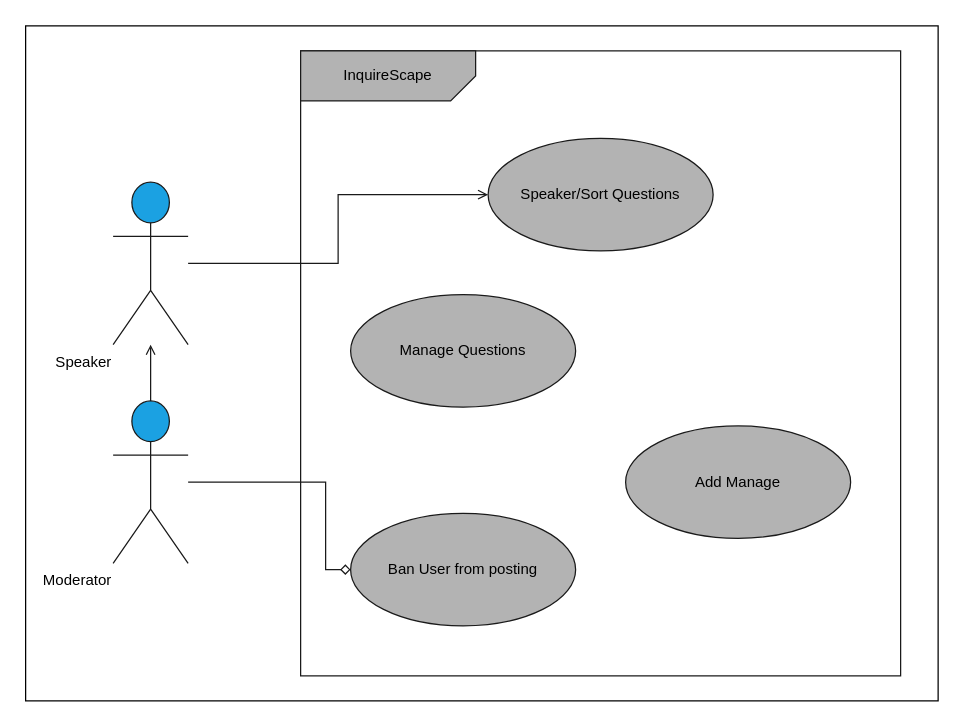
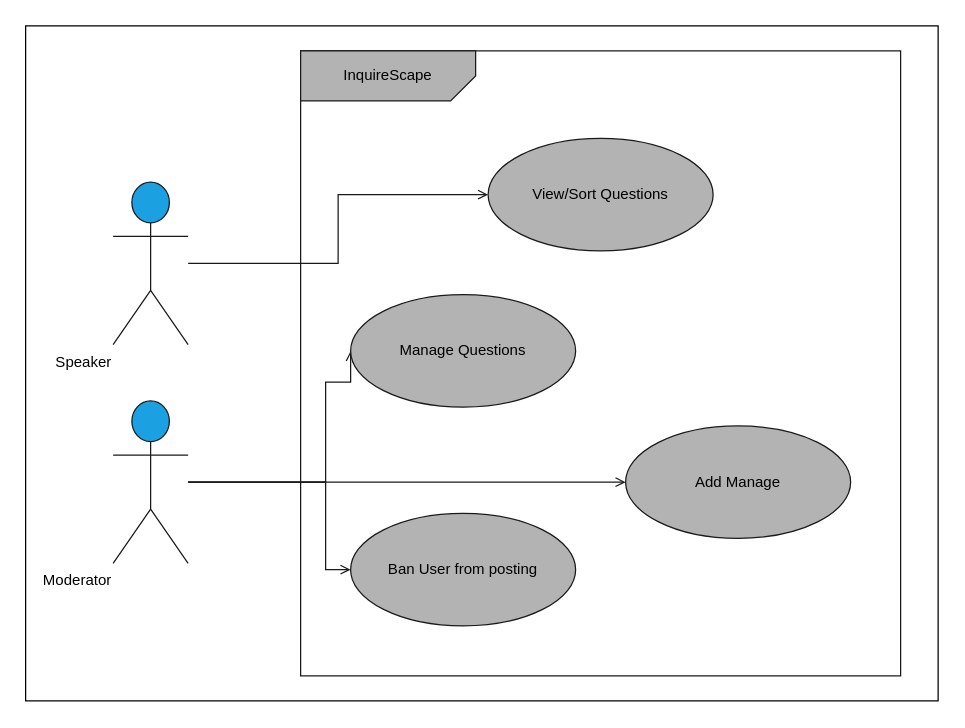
(601, 194) -> (601, 194)
(151, 374) -> (476, 482)
none -> (326, 404)
(340, 569) -> (343, 569)
